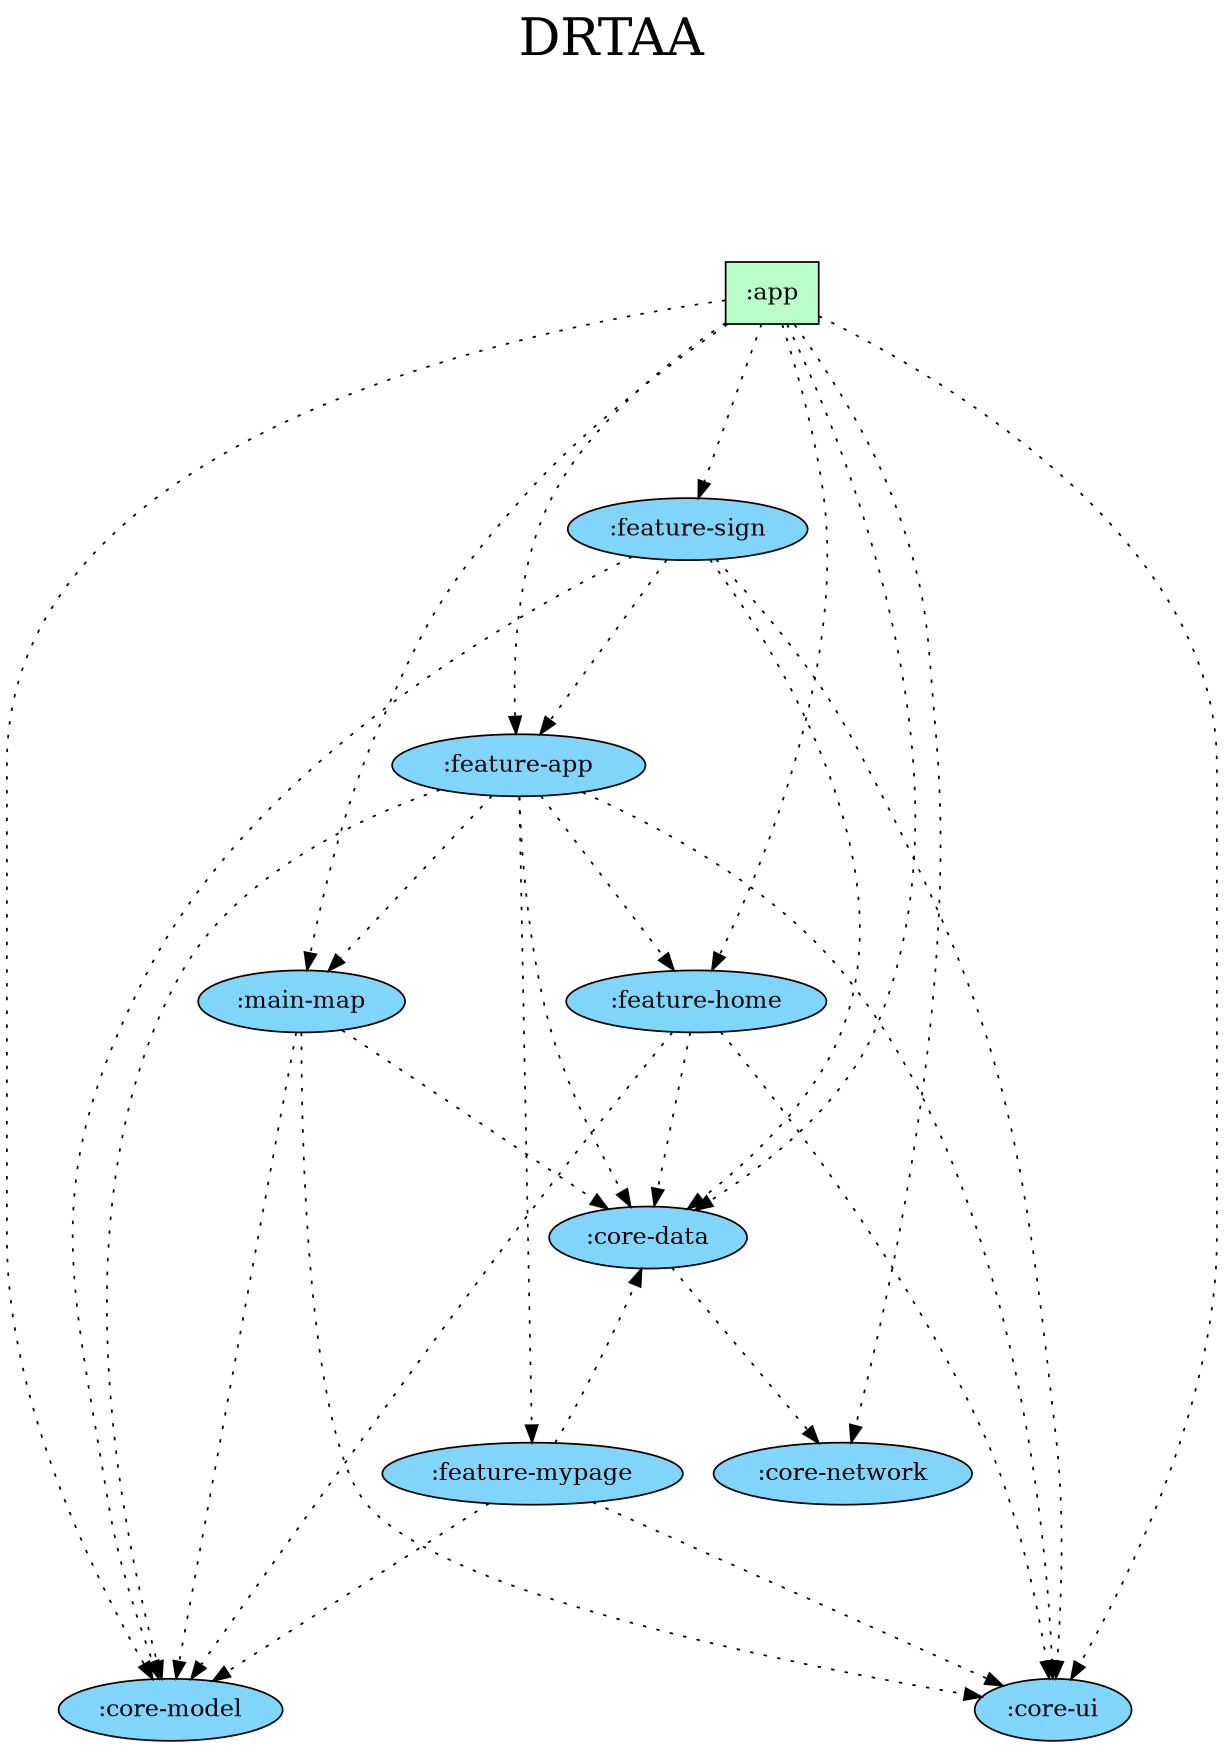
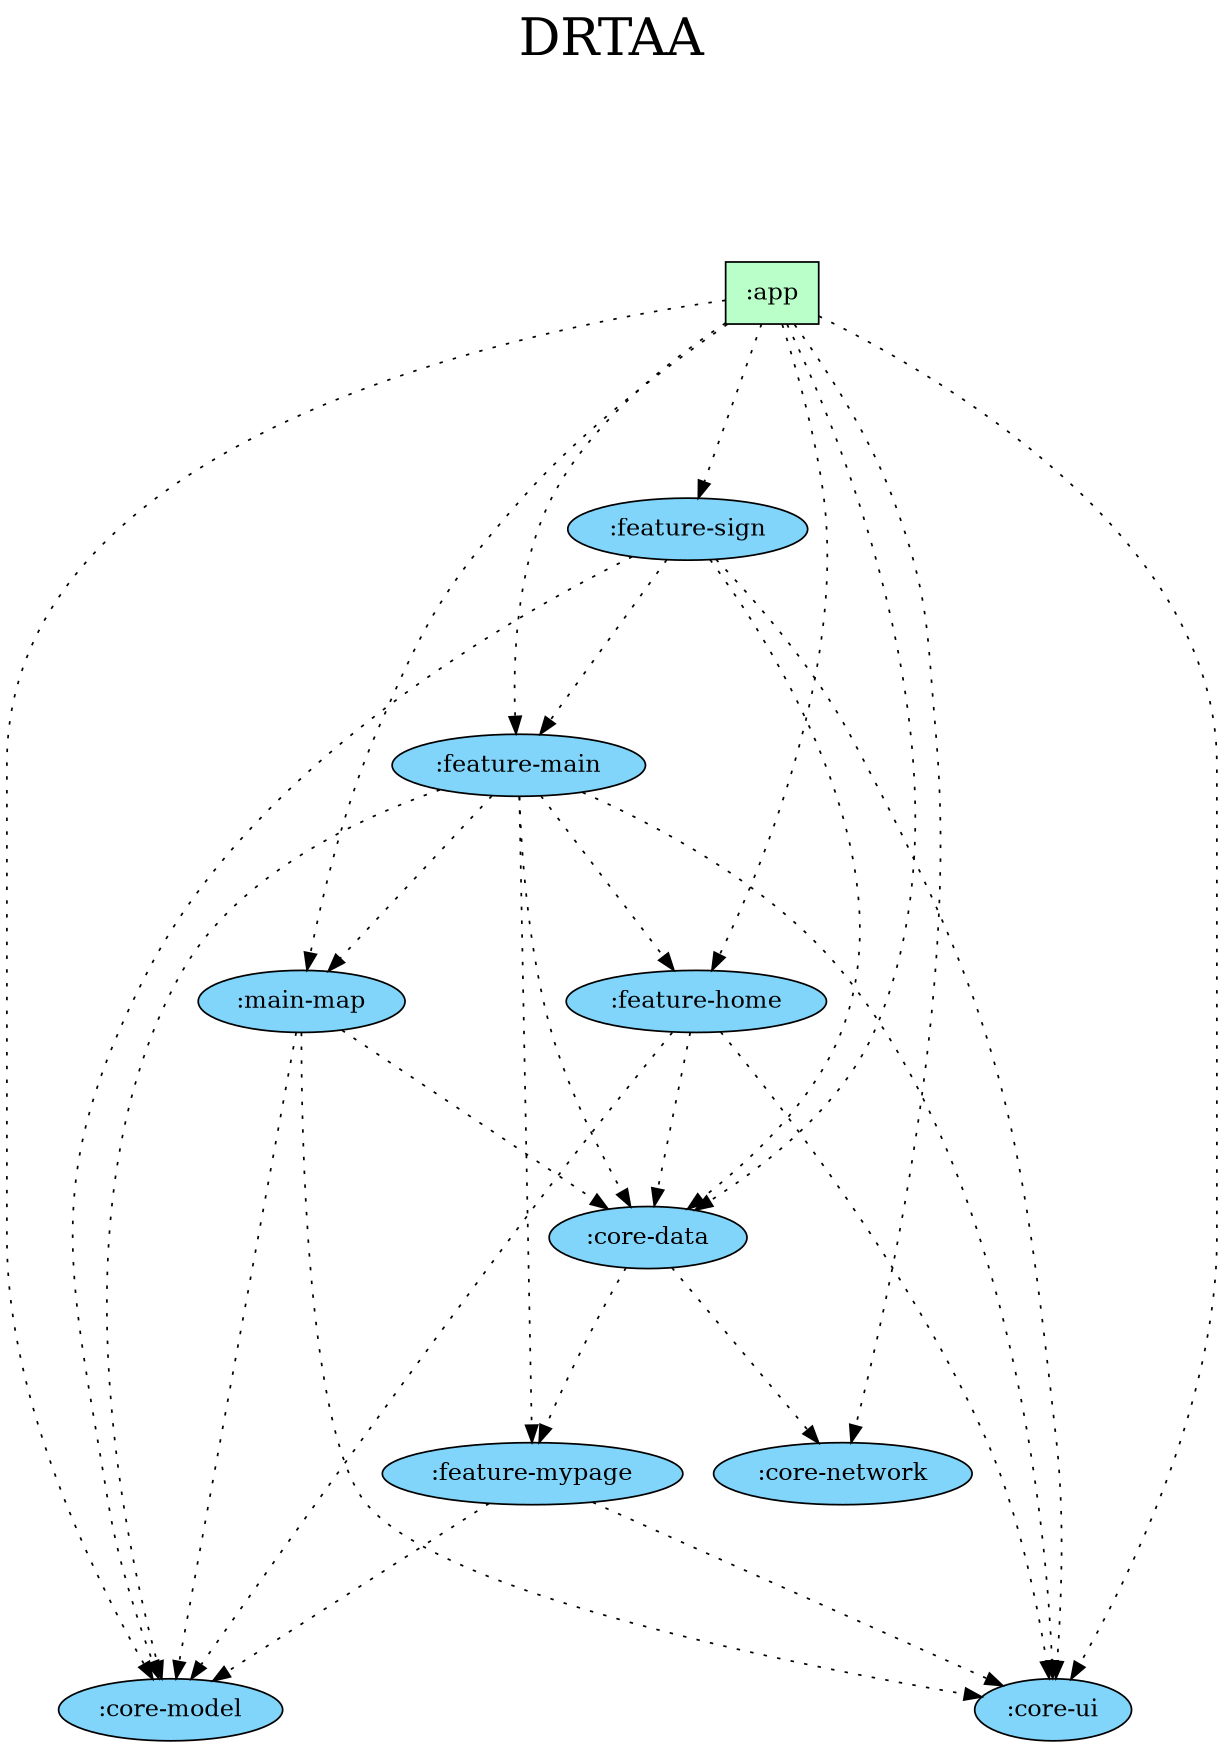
(519, 765) -> (519, 765)
(597, 1365) -> (584, 1346)
